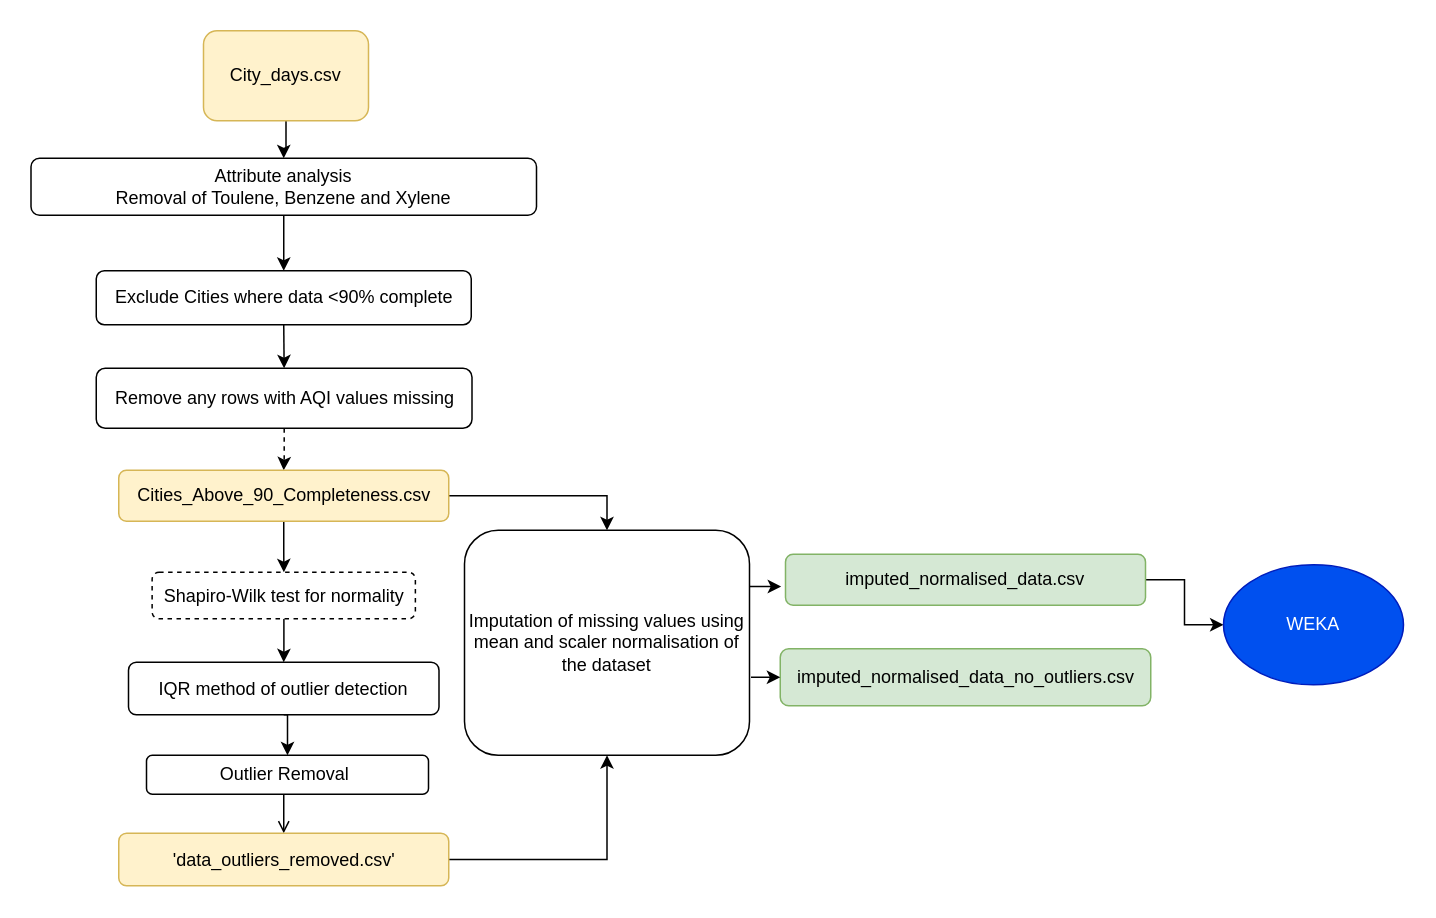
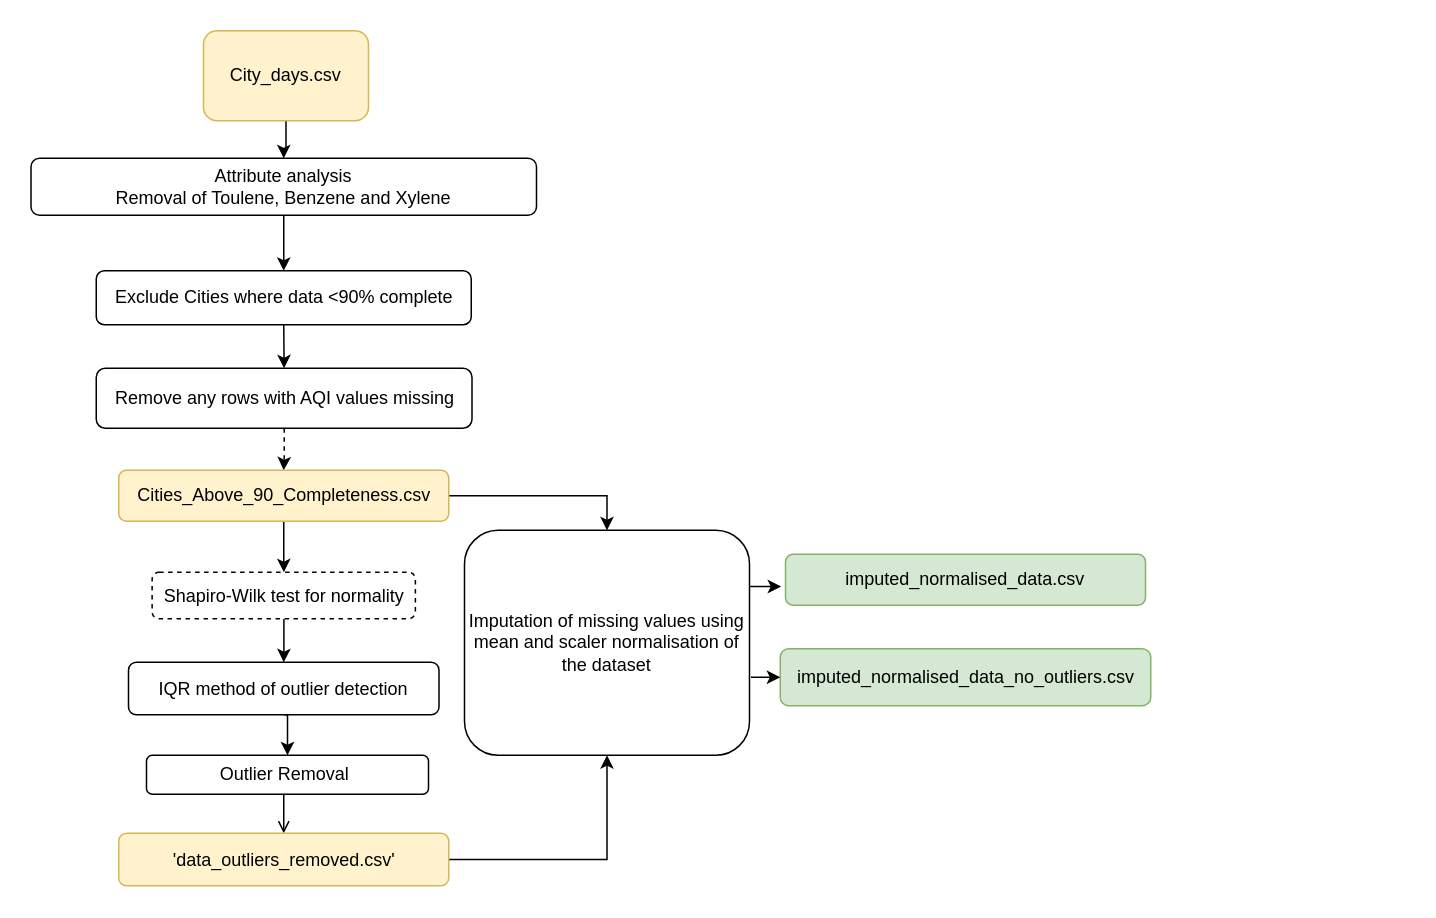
(1184, 597) -> none
(1313, 625) -> none
